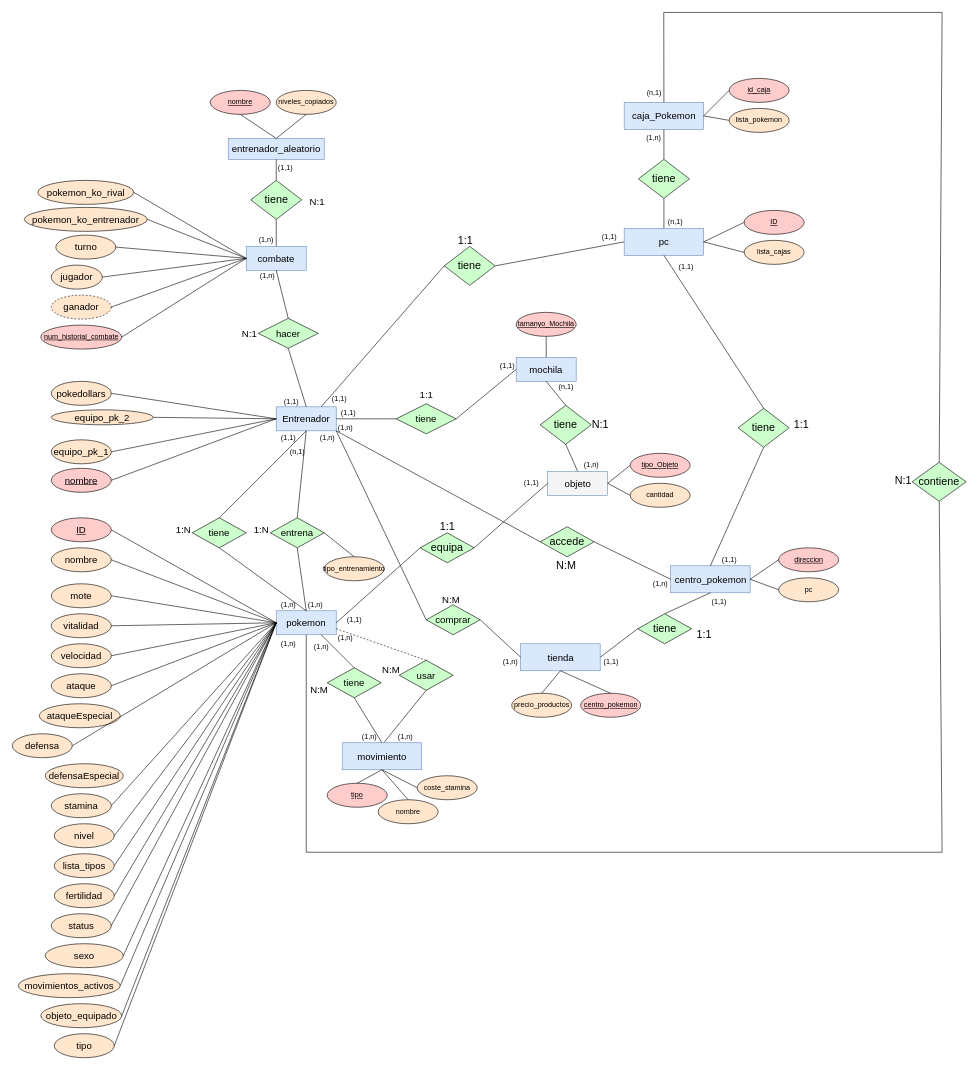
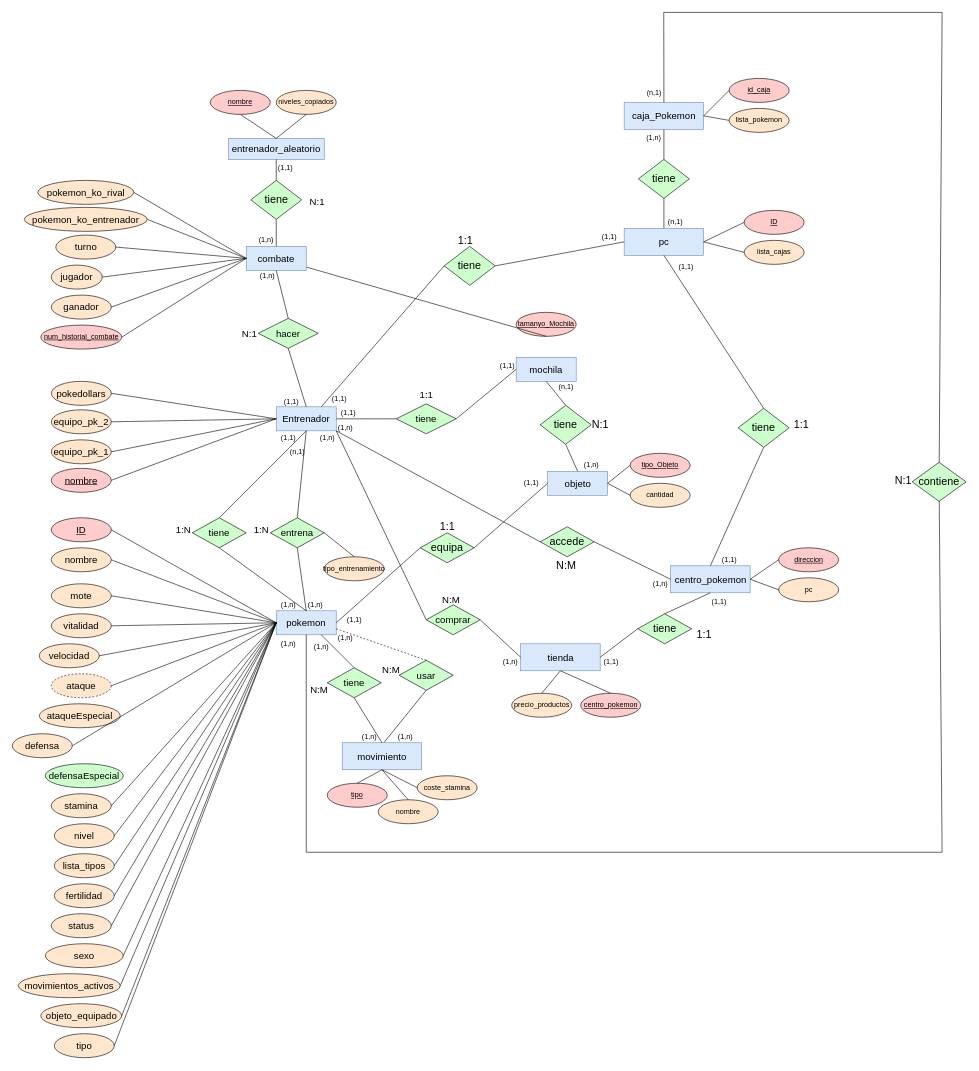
(81, 307) -> (81, 307)
(546, 346) -> (427, 302)
(102, 417) -> (81, 422)
(578, 483) -> (578, 483)
(81, 656) -> (69, 656)
(81, 686) -> (81, 686)
(84, 776) -> (84, 776)
